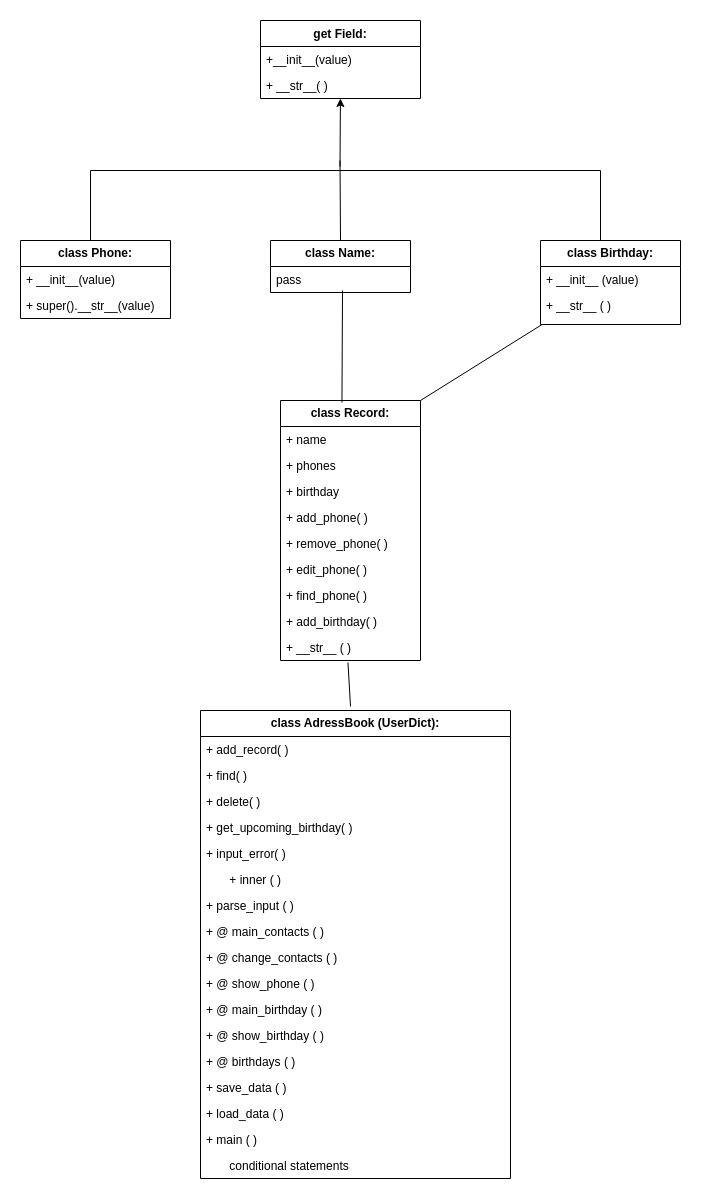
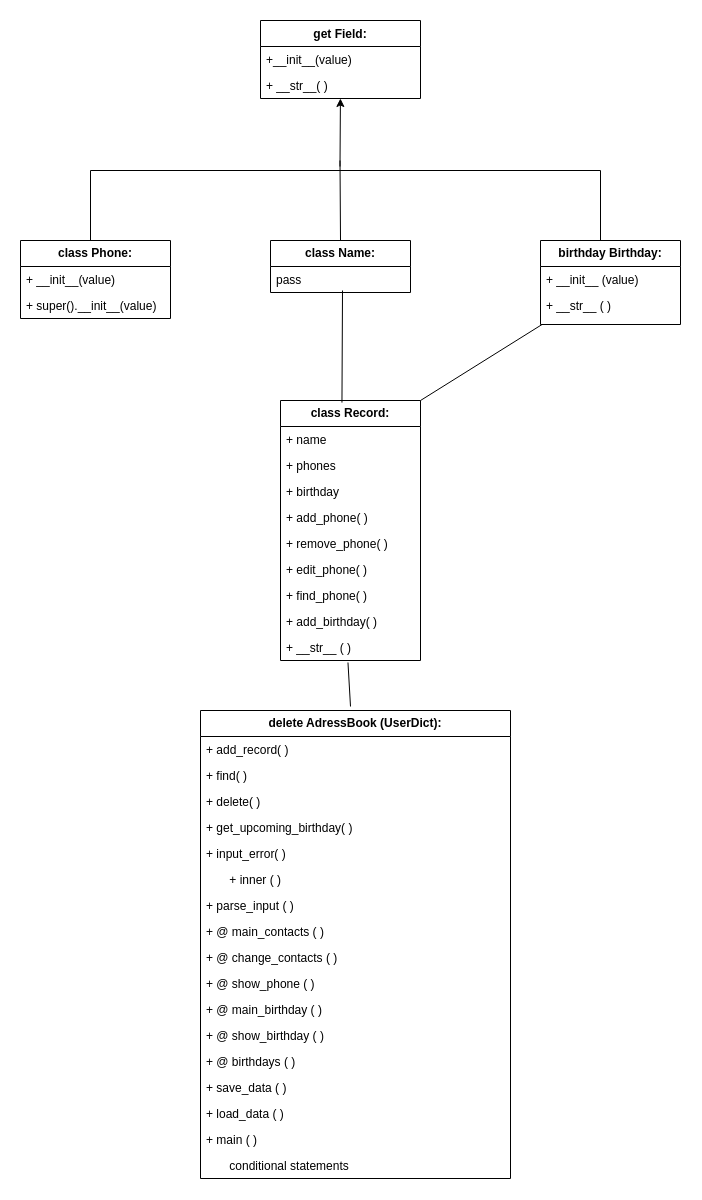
(611, 254) -> (611, 254)
(97, 314) -> (97, 314)
(356, 724) -> (356, 724)
